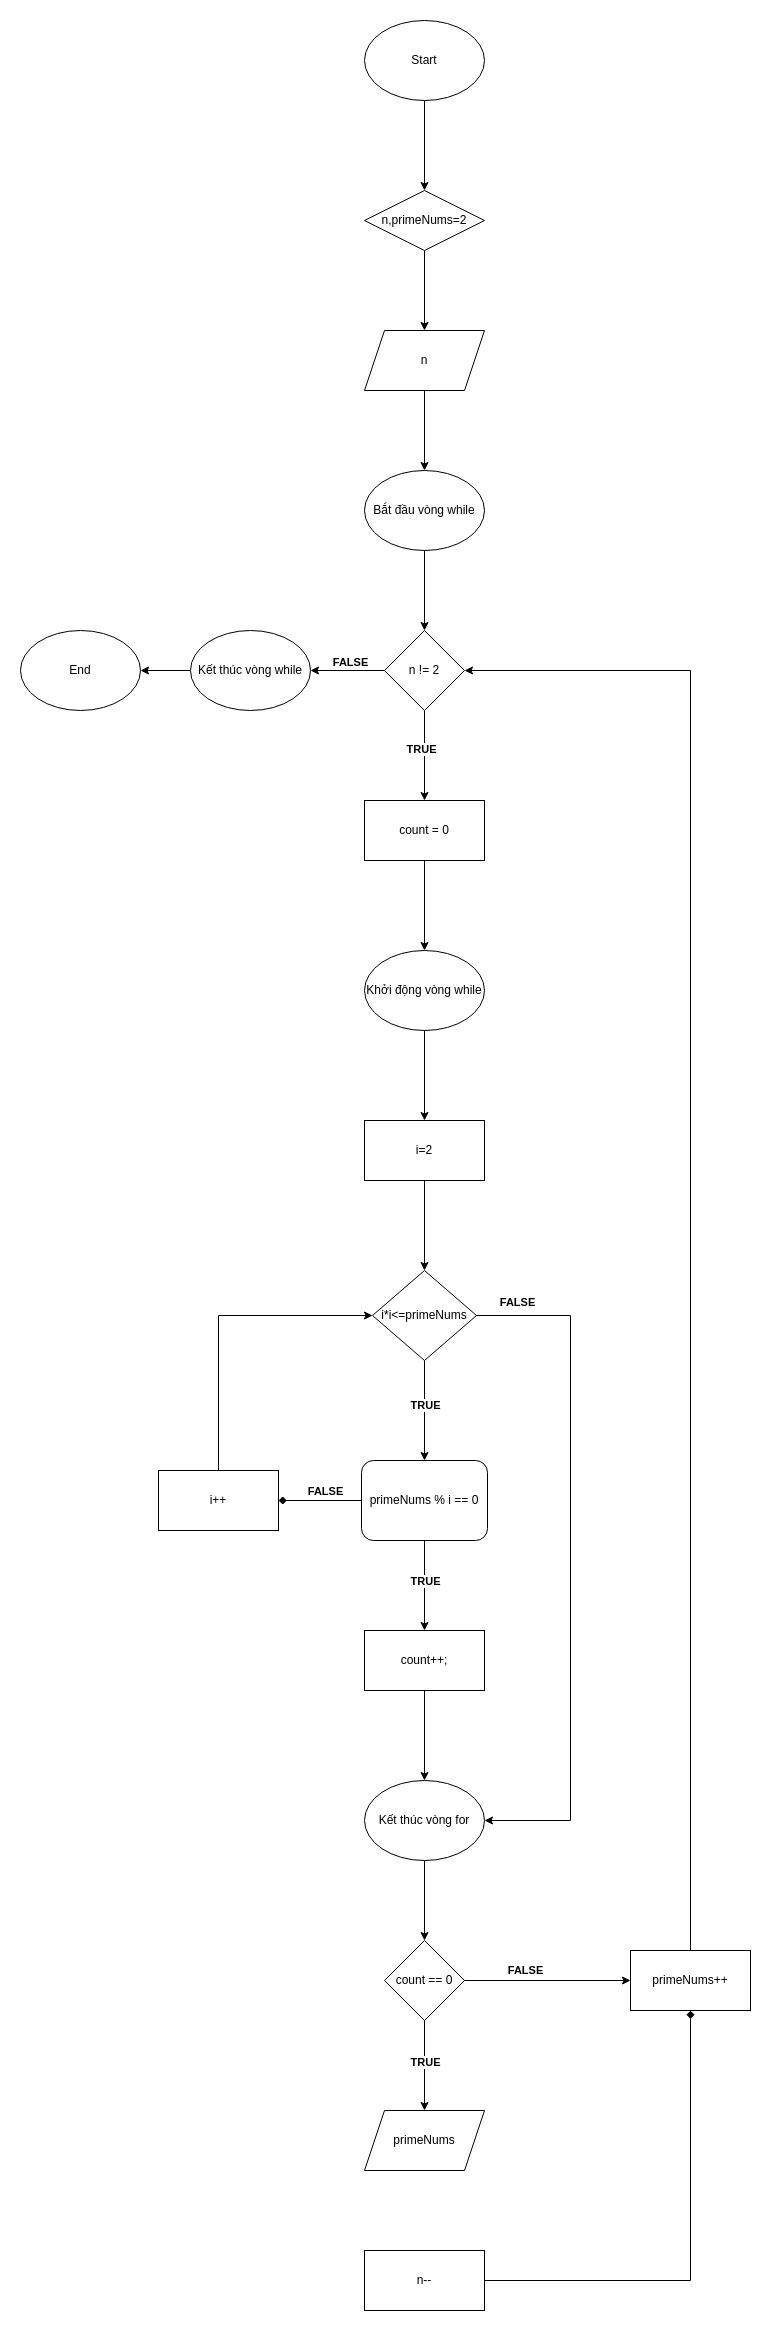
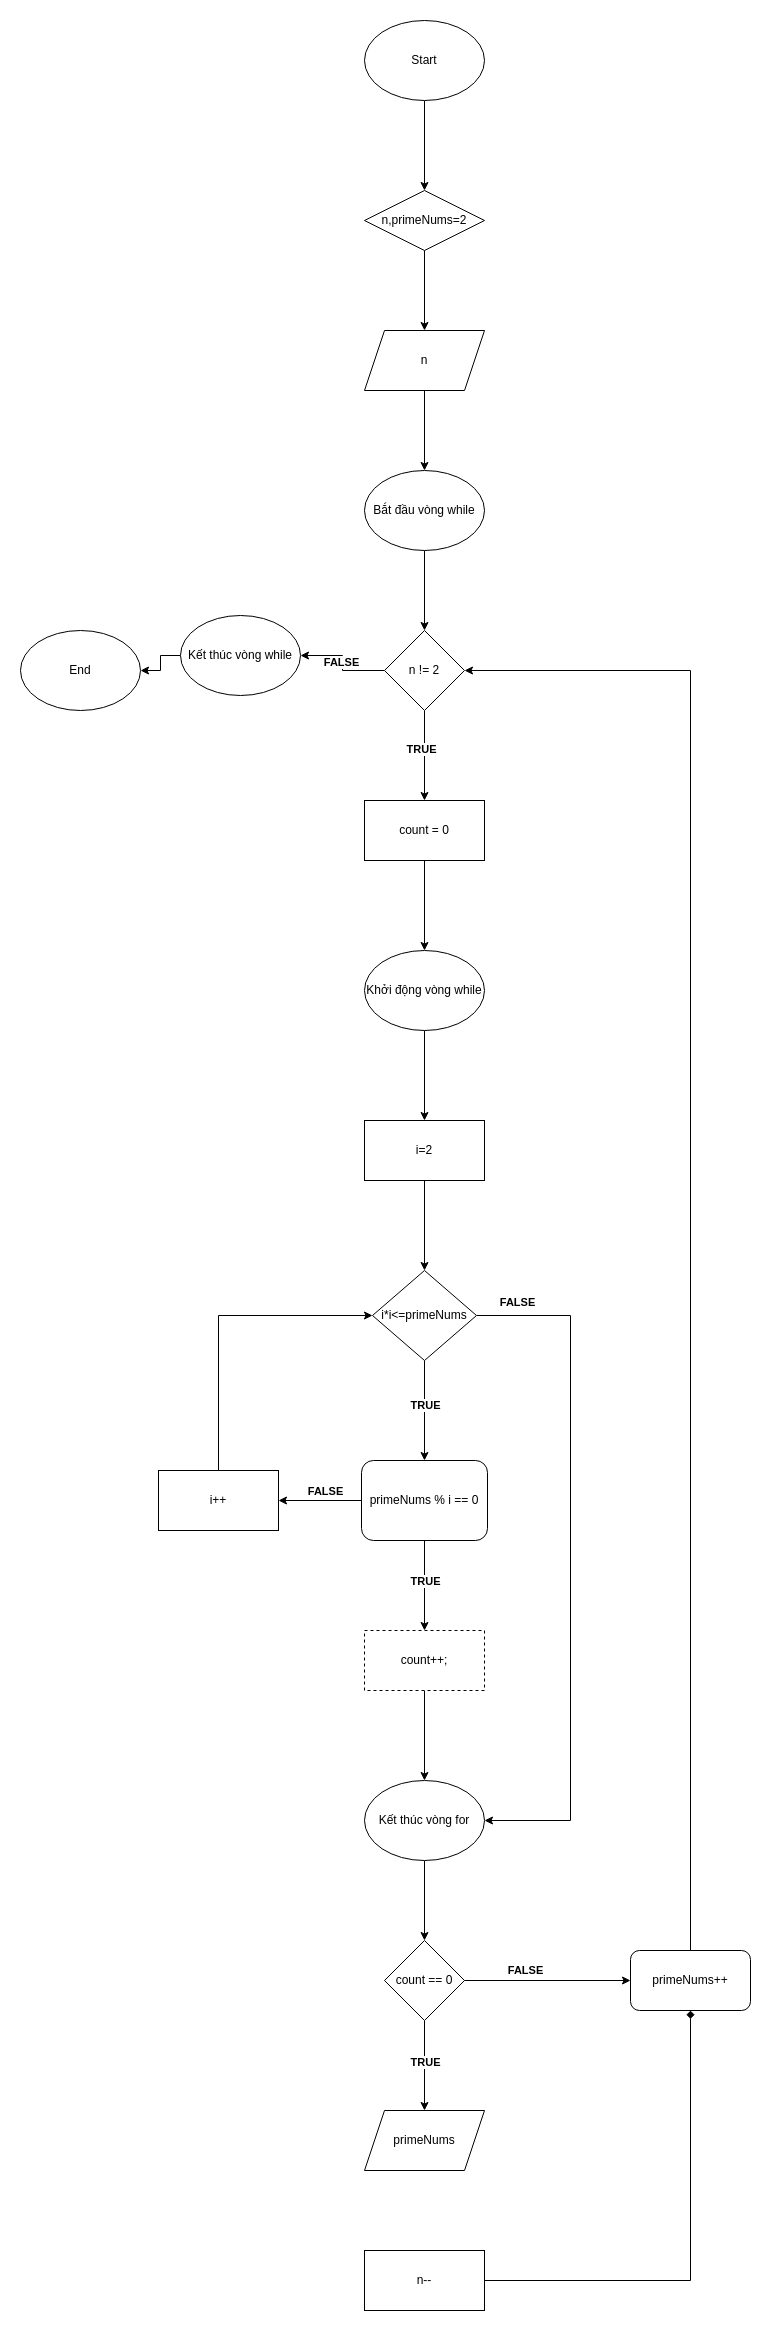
(251, 671) -> (241, 656)
(287, 1501) -> (286, 1501)
(425, 1661) -> (425, 1661)
(691, 1981) -> (691, 1981)
